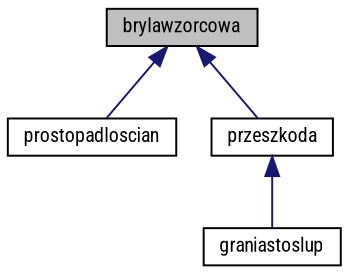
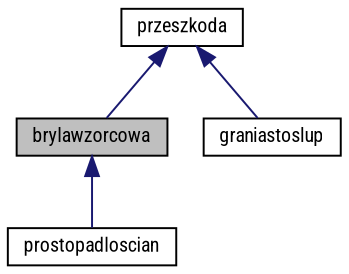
(234, 90) -> (131, 90)
